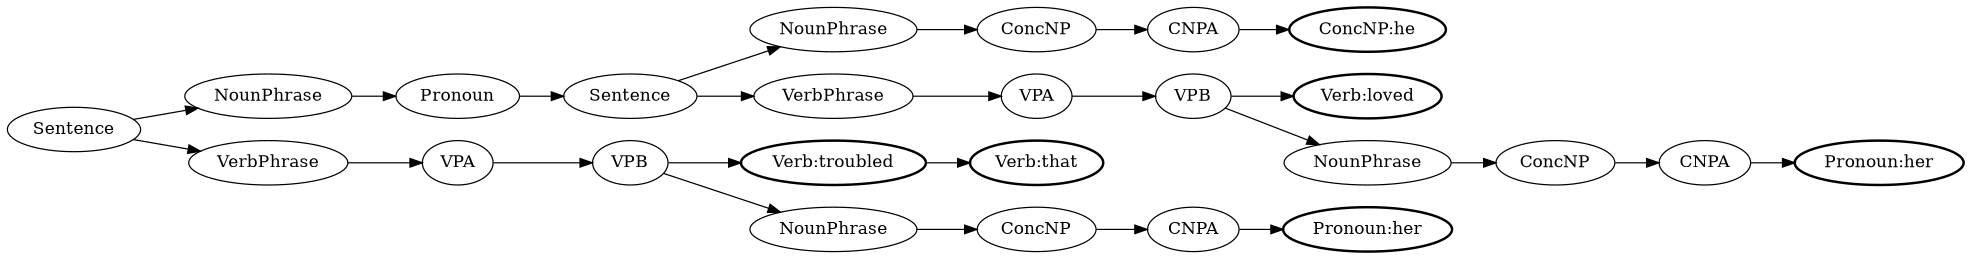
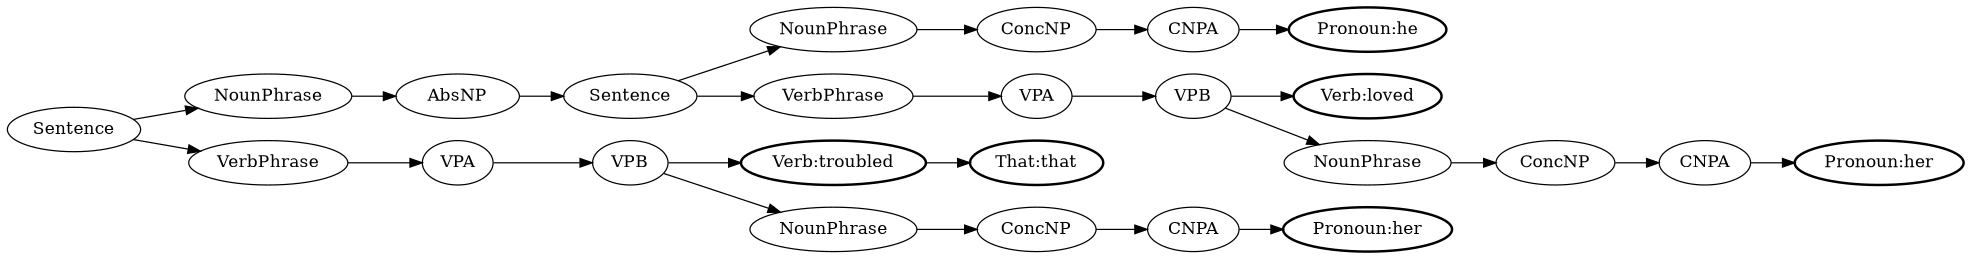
(1368, 30) -> (1368, 30)
(458, 96) -> (458, 96)
(1037, 163) -> (1037, 163)
